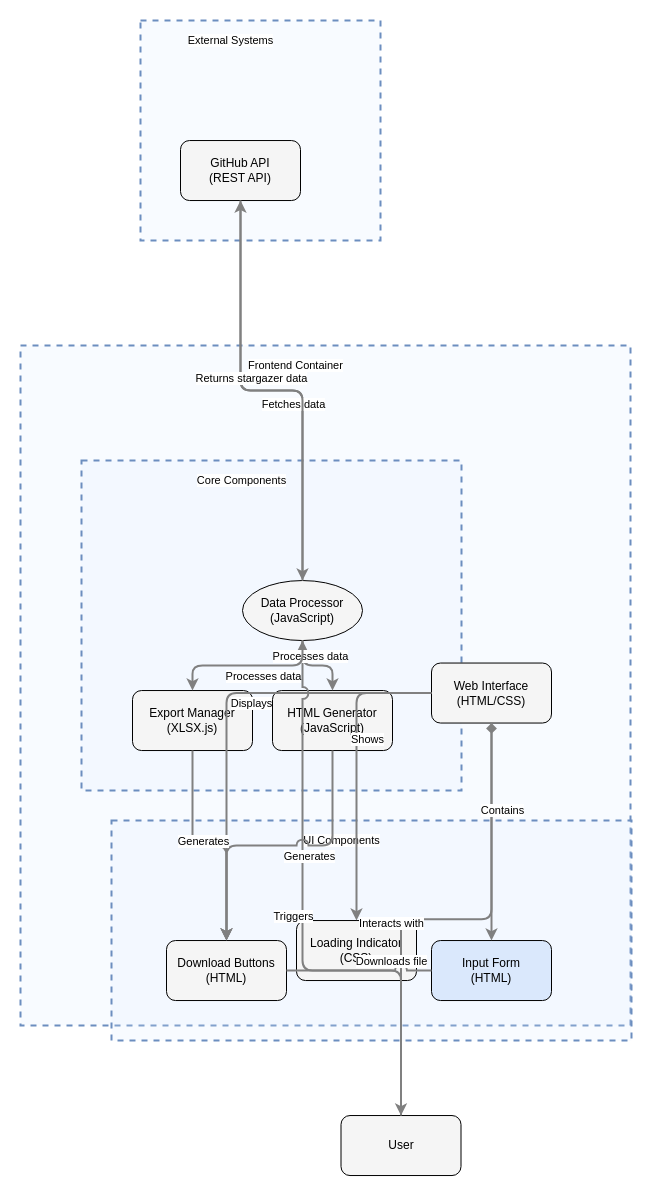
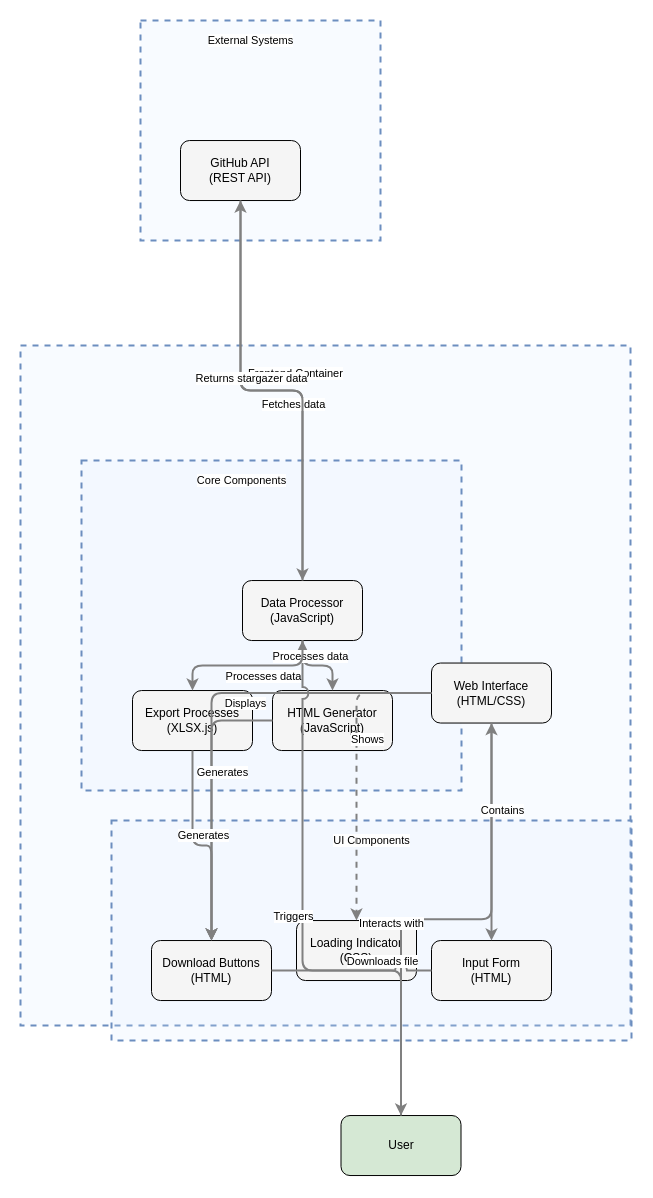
(231, 41) -> (251, 41)
(296, 366) -> (296, 374)
(303, 611) -> (303, 611)
(193, 721) -> (193, 721)
(357, 827) -> (357, 827)
(342, 841) -> (372, 841)
(401, 961) -> (401, 961)
(227, 971) -> (212, 971)
(492, 971) -> (492, 971)
(401, 1146) -> (401, 1146)
